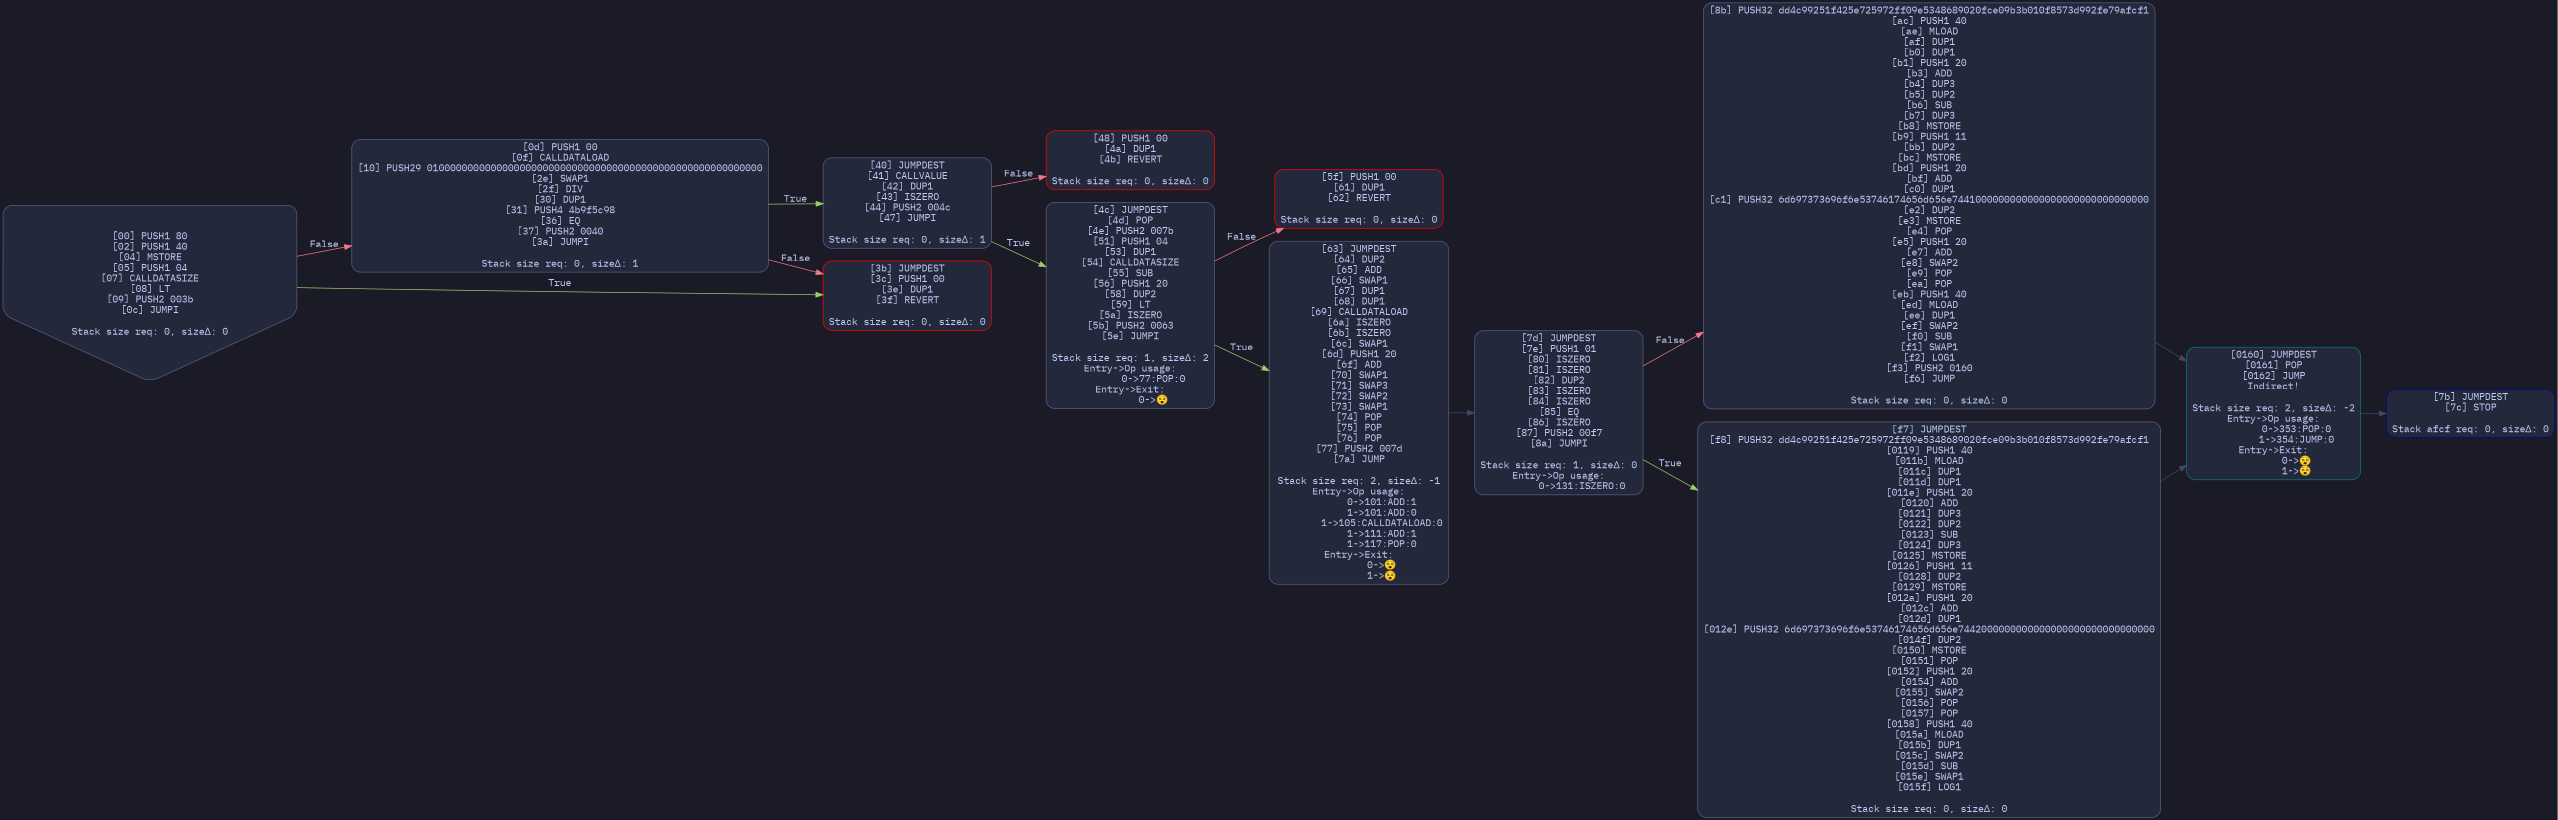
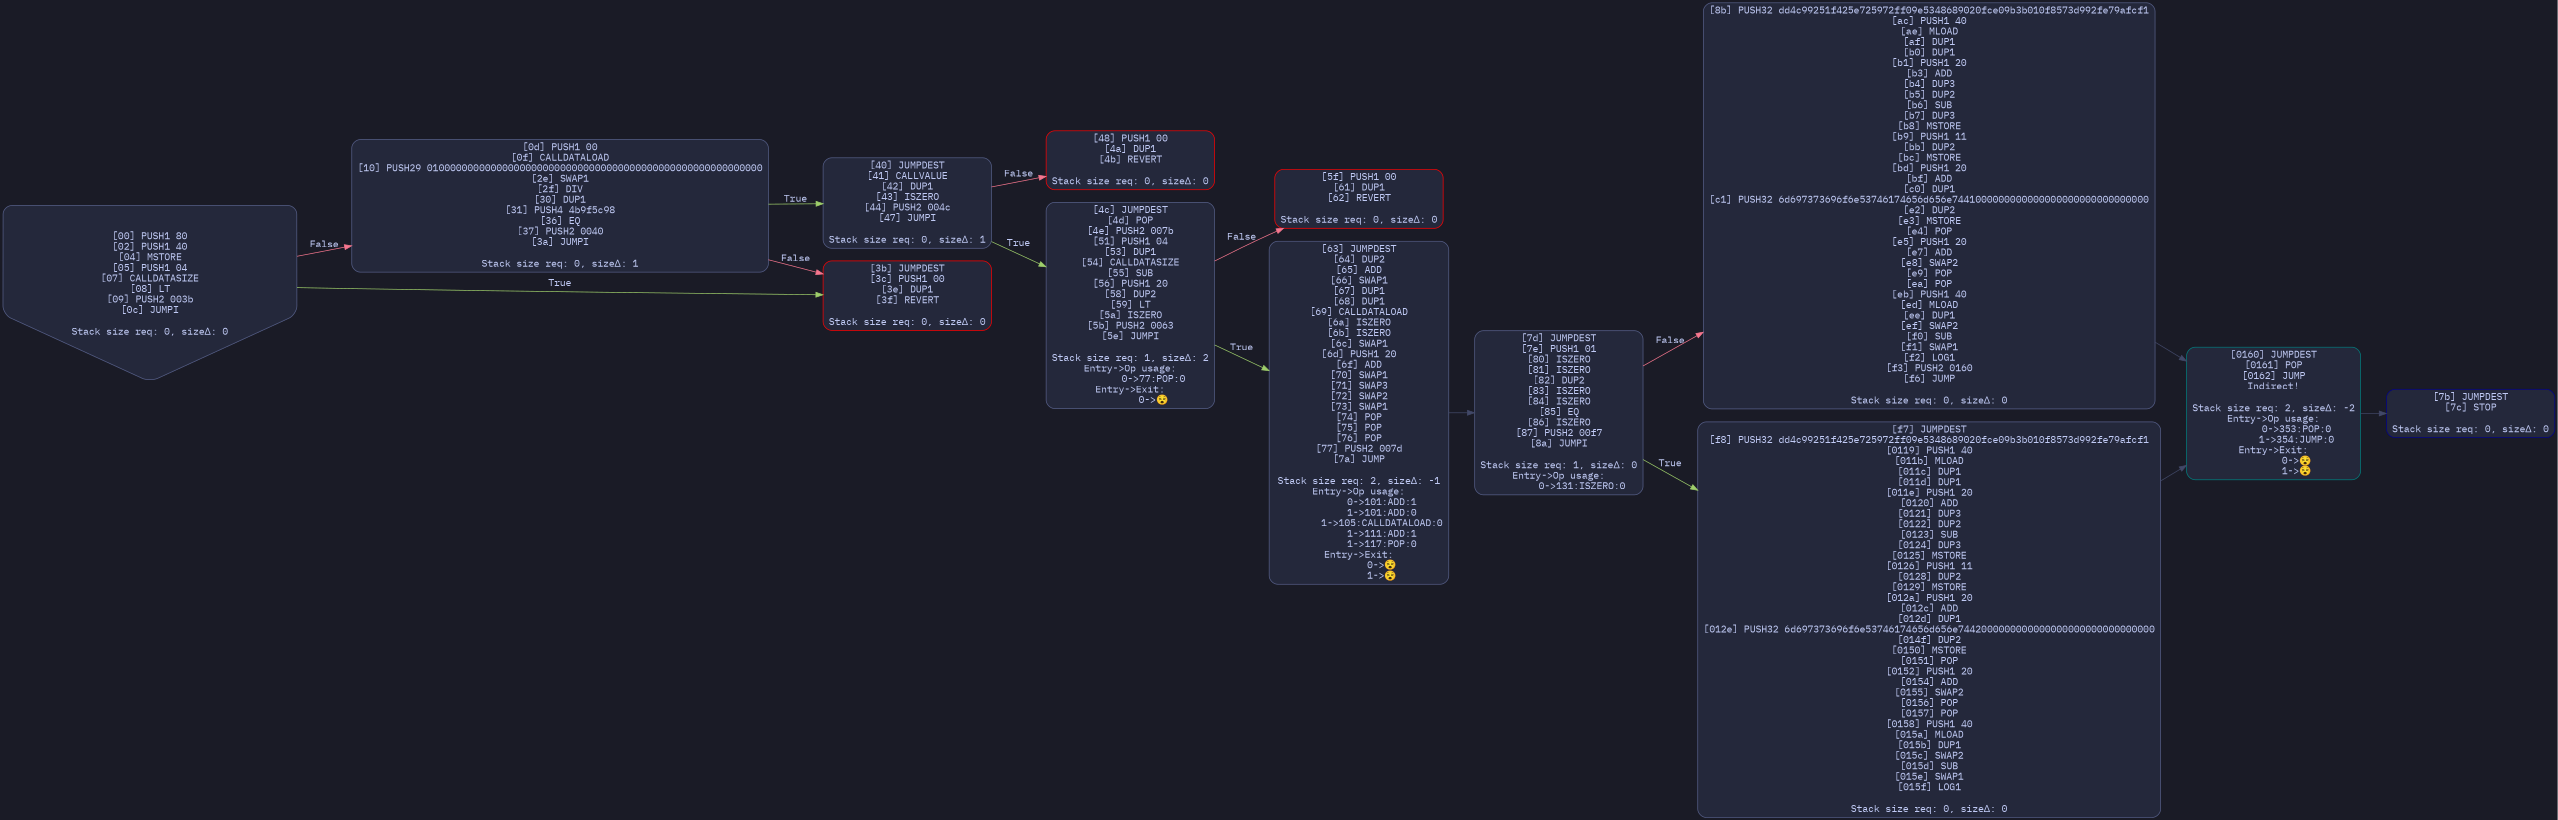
(2471, 413) -> (2471, 413)
